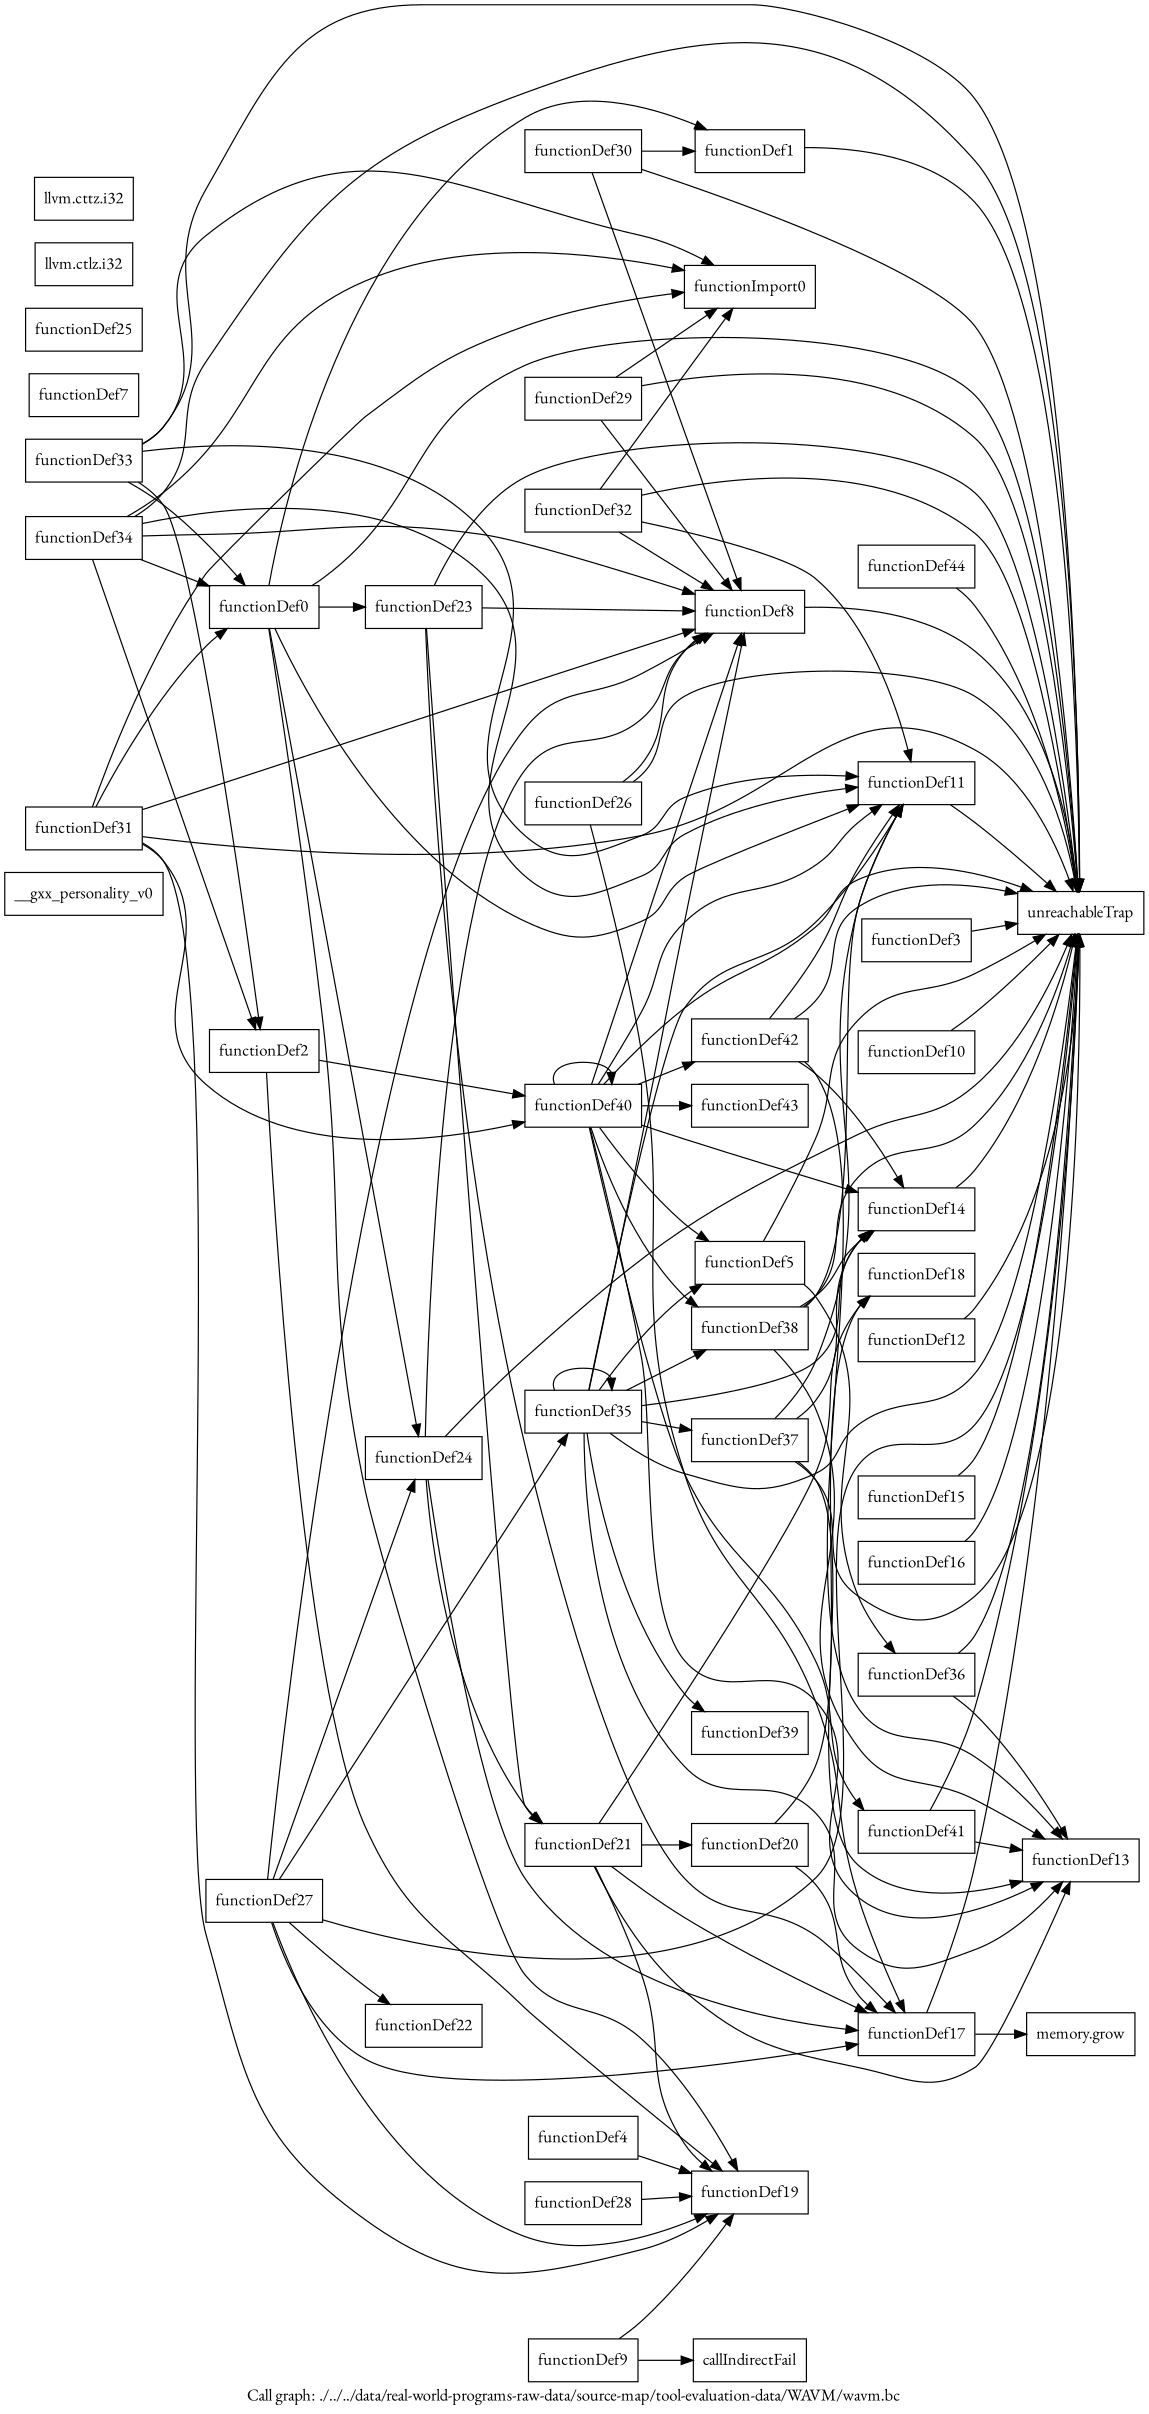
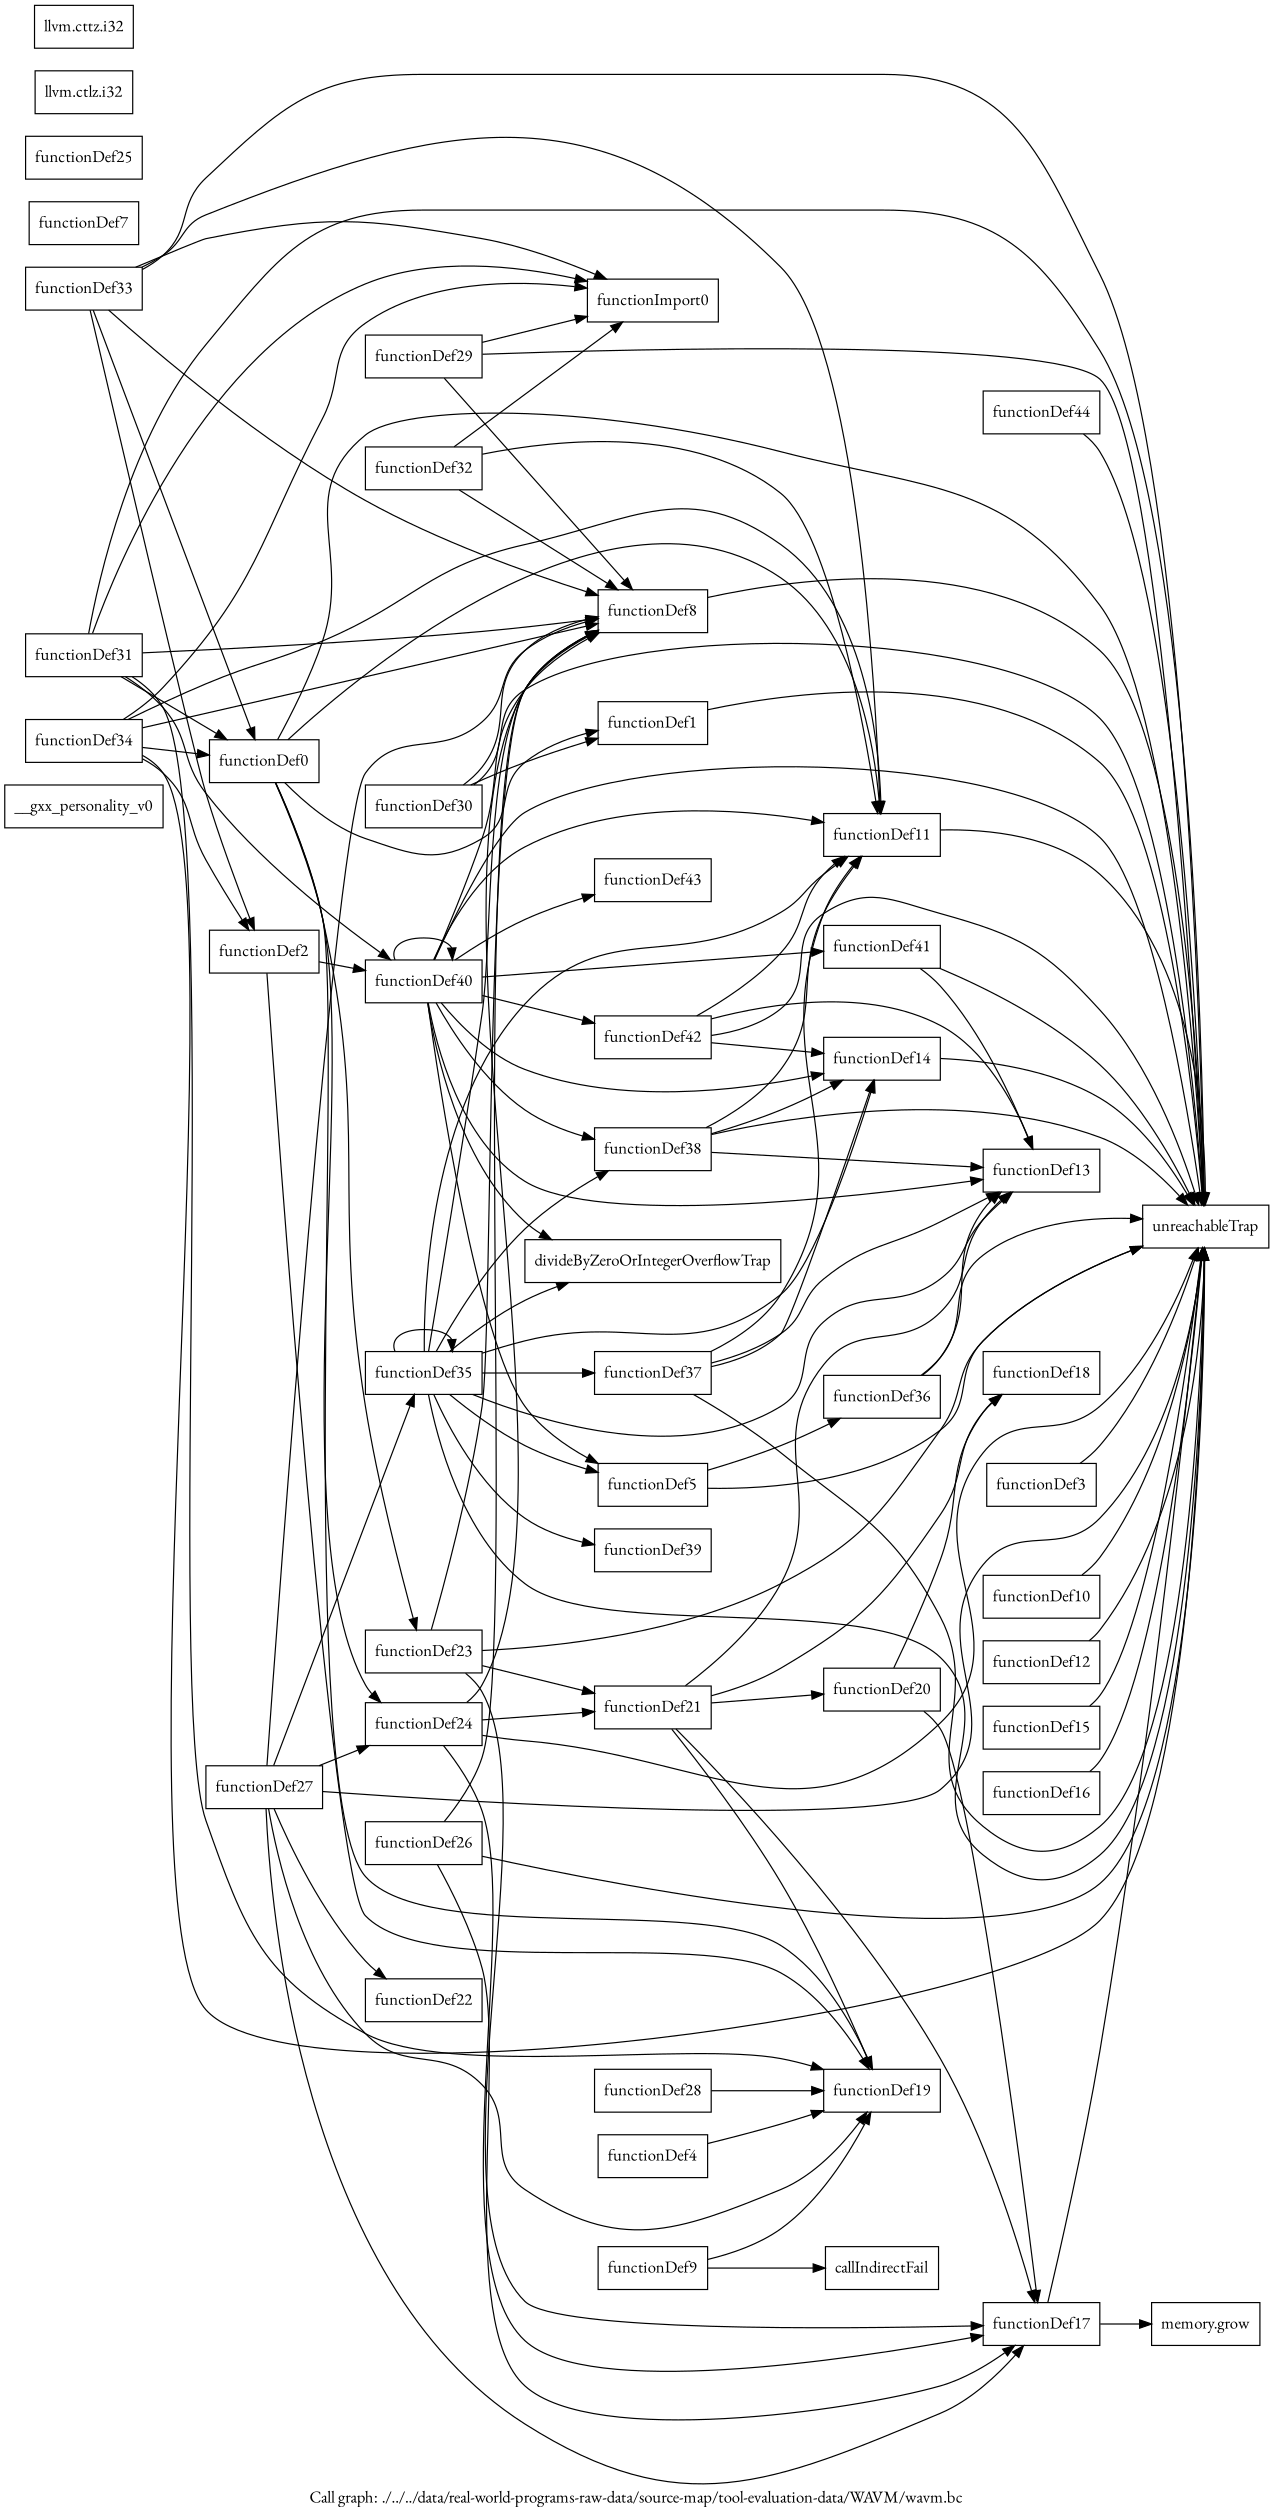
none -> (319, 472)
(981, 541) -> none
none -> (653, 1261)
